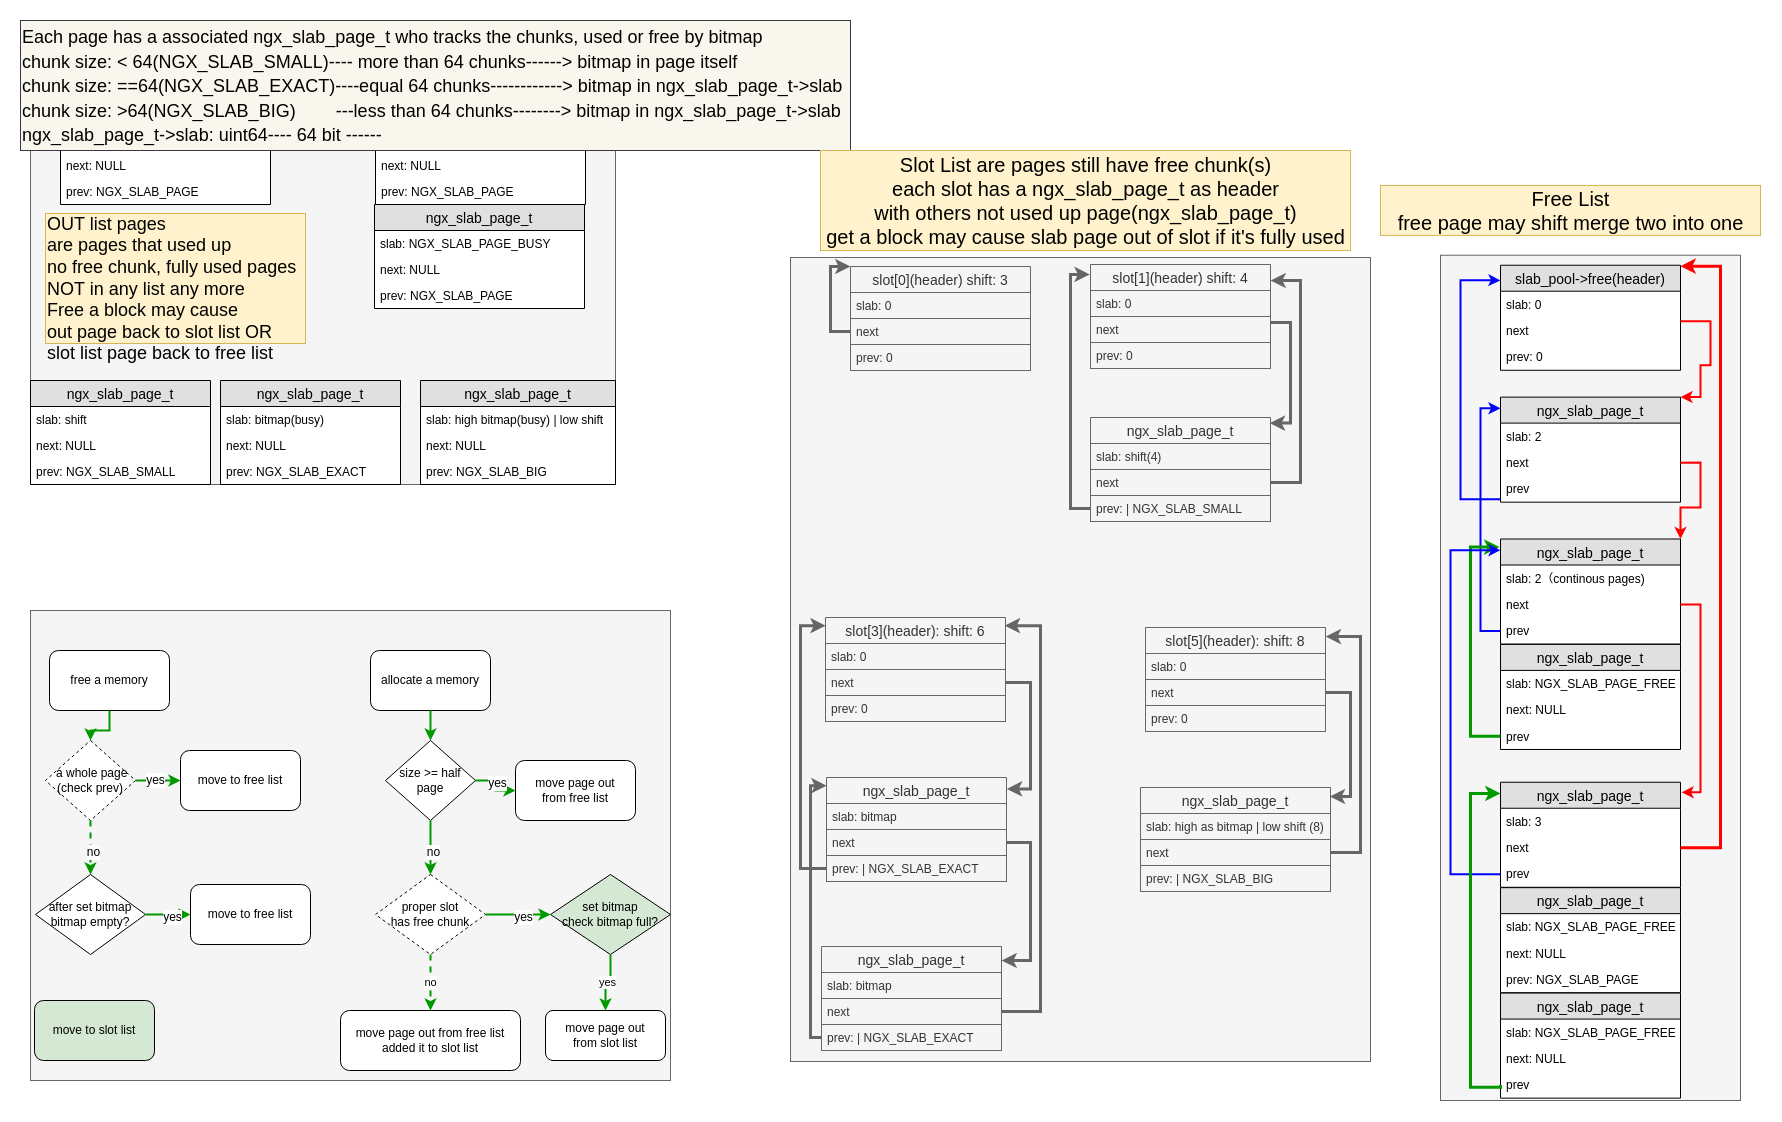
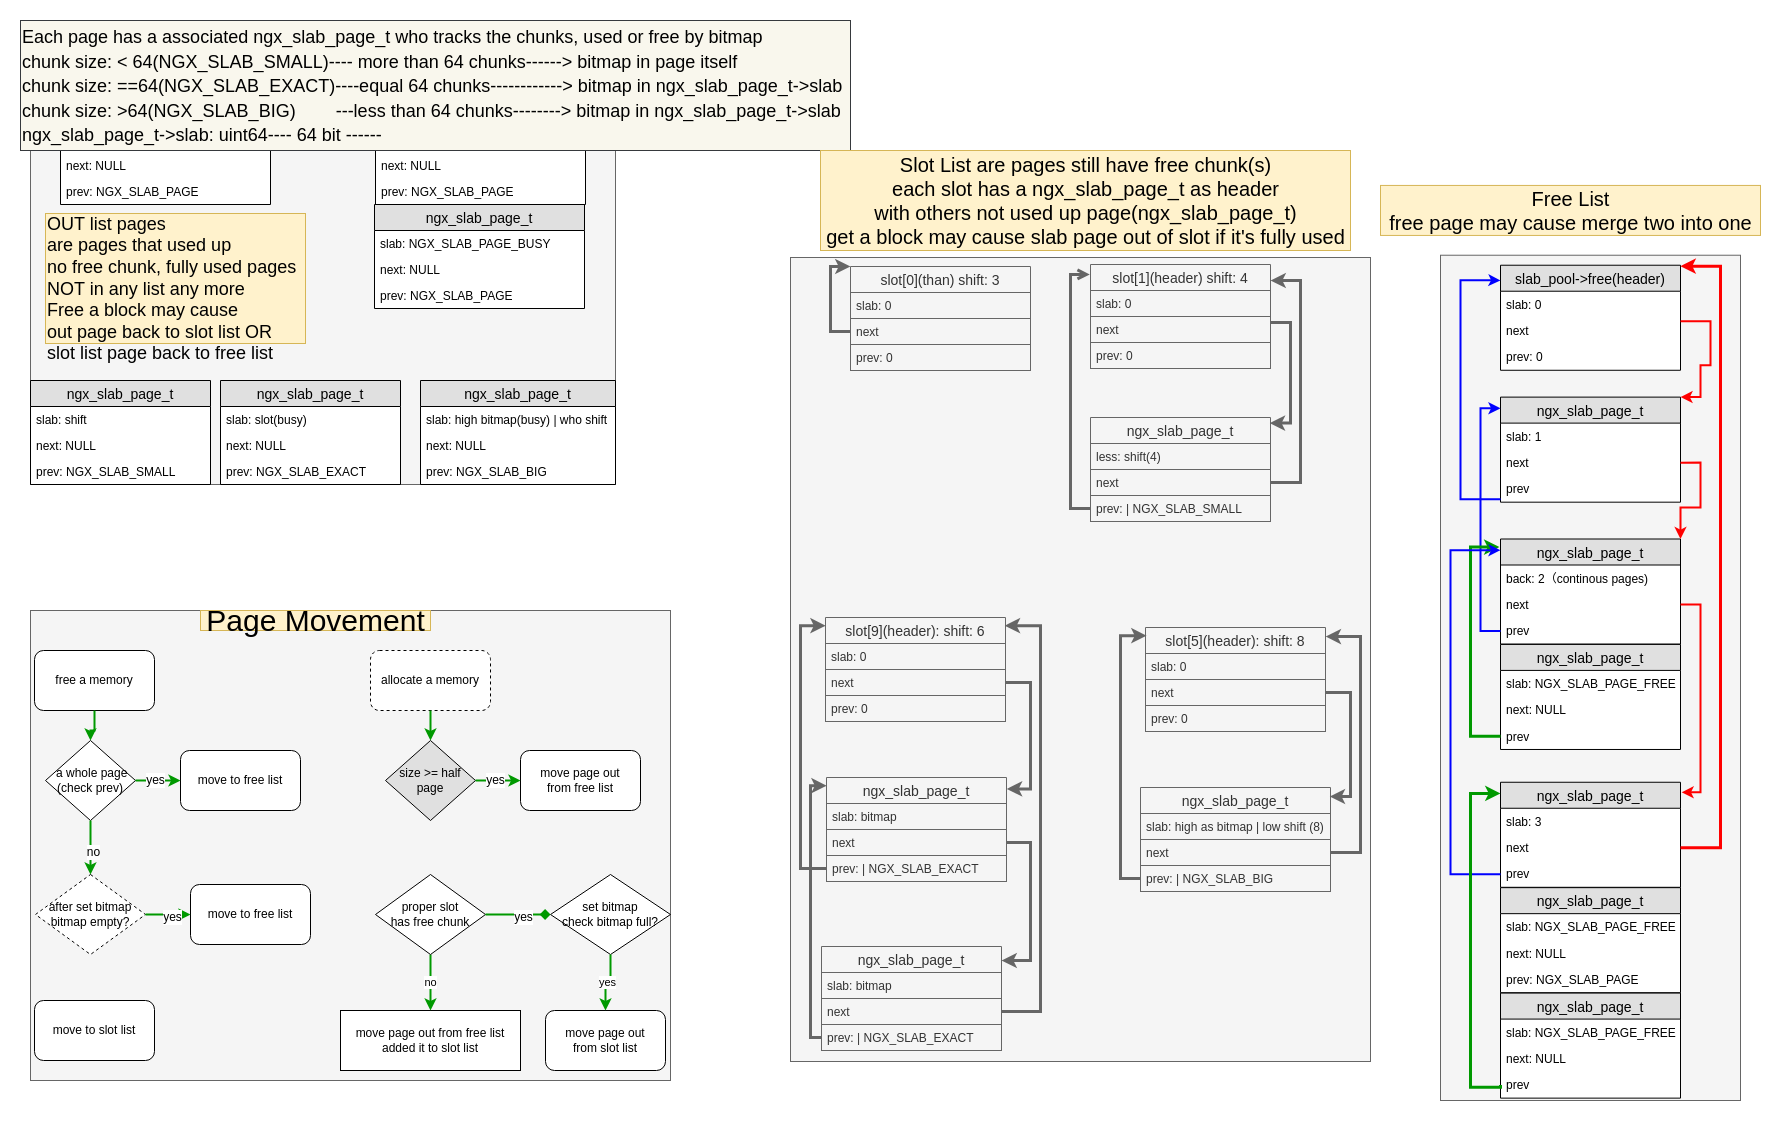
(1571, 211) -> (1571, 211)
(1077, 274) -> (1077, 274)
(940, 280) -> (940, 280)
(280, 420) -> (274, 420)
(525, 420) -> (526, 420)
(1525, 437) -> (1525, 437)
(1137, 457) -> (1137, 457)
(1581, 579) -> (1583, 579)
none -> (316, 621)
(915, 631) -> (915, 631)
(110, 681) -> (95, 681)
(431, 681) -> (431, 681)
none -> (1121, 760)
(91, 781) -> (91, 781)
(431, 781) -> (431, 781)
(576, 791) -> (581, 781)
(91, 833) -> (91, 833)
(431, 843) -> none
(91, 915) -> (91, 915)
(431, 915) -> (431, 915)
(540, 915) -> (539, 915)
(611, 915) -> (611, 915)
(431, 966) -> (431, 966)
(95, 1031) -> (95, 1031)
(606, 1036) -> (606, 1041)
(431, 1041) -> (431, 1041)
